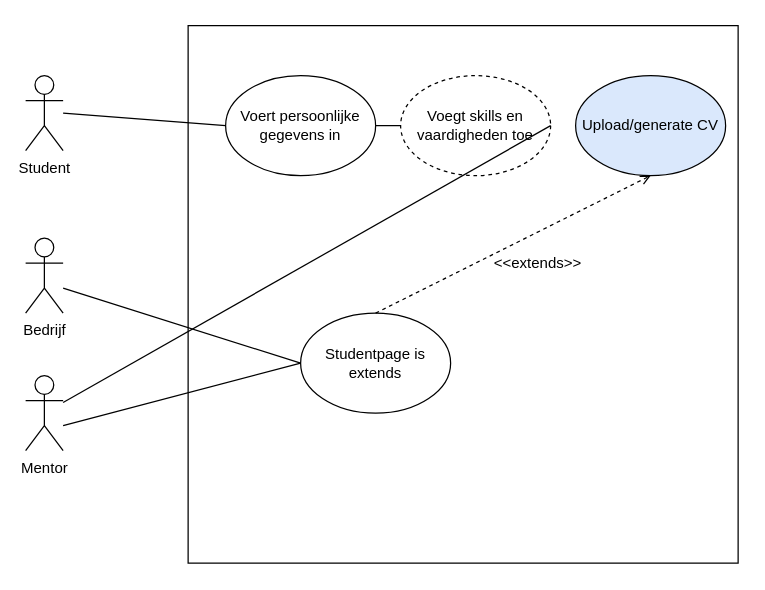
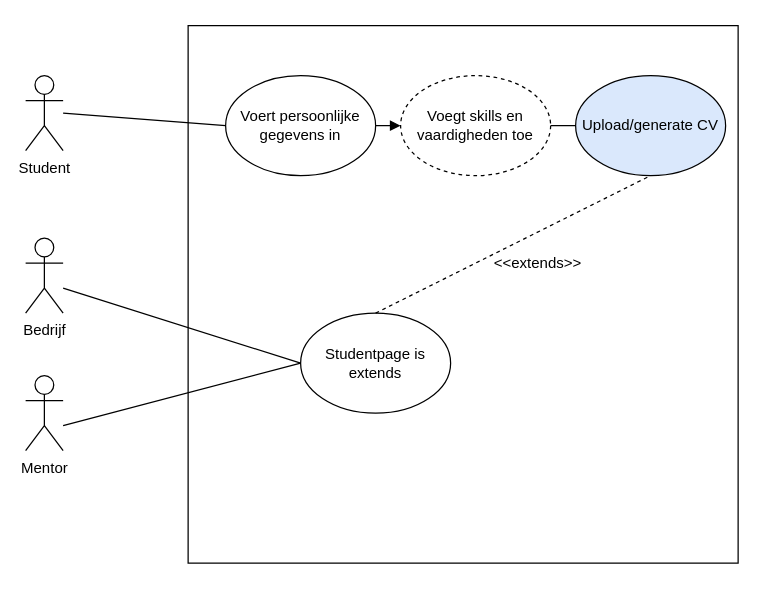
(394, 126) -> (389, 126)
(645, 179) -> (645, 178)
(309, 263) -> (563, 126)
